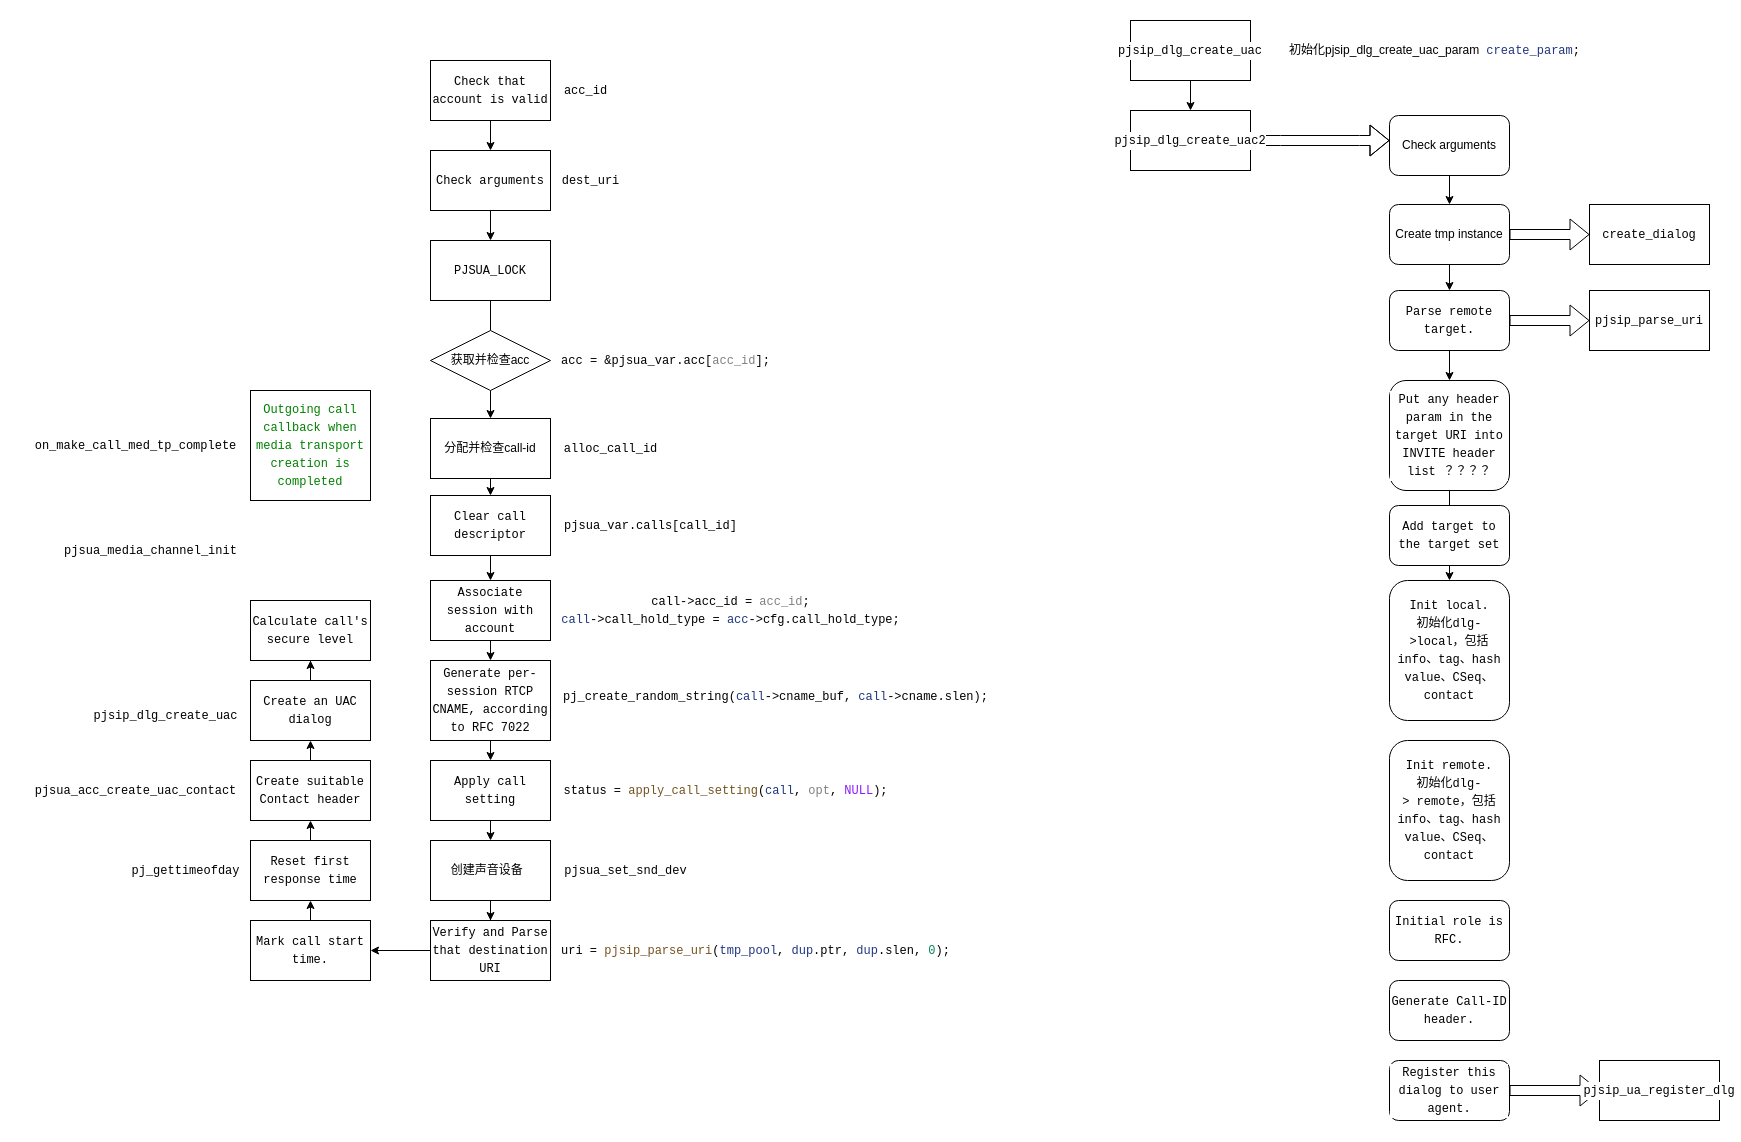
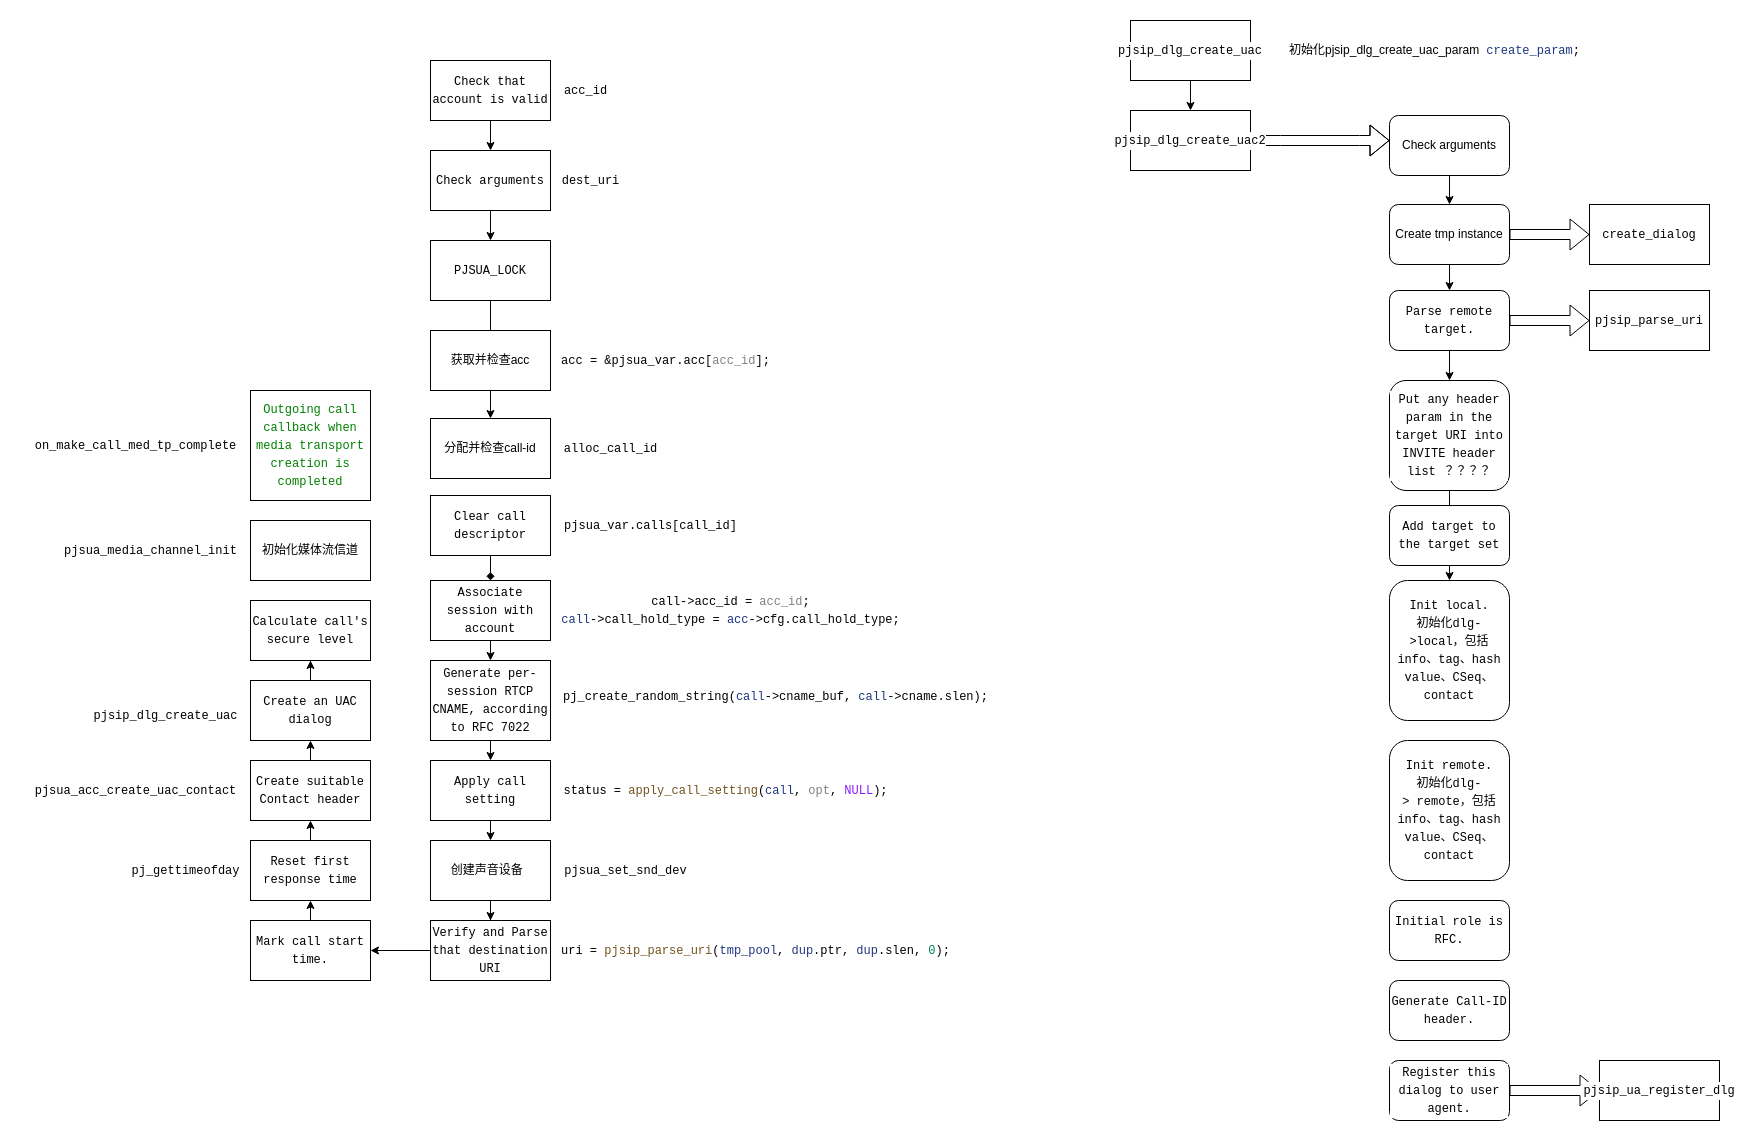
(491, 361) -> (491, 361)
(491, 484) -> none
none -> (311, 551)
(491, 572) -> (491, 572)
